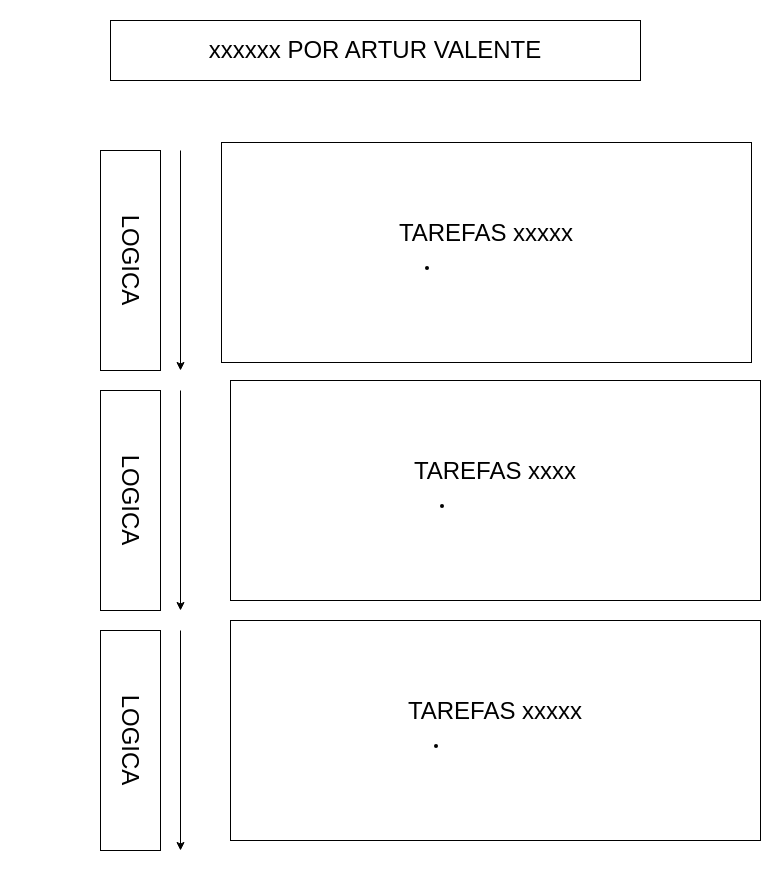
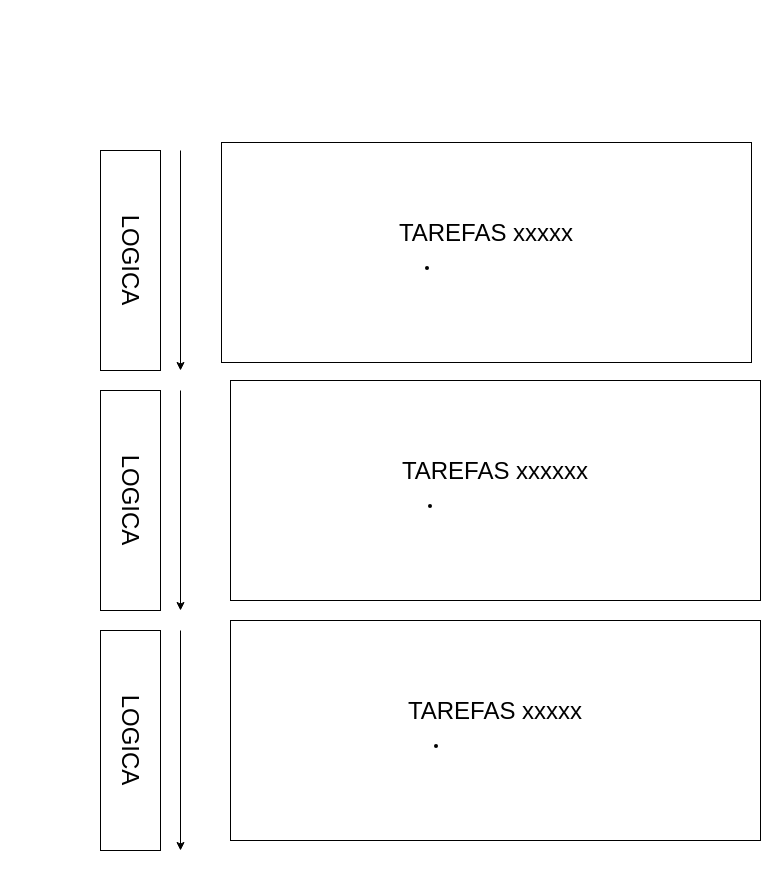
(376, 51) -> none
(496, 491) -> (496, 491)
